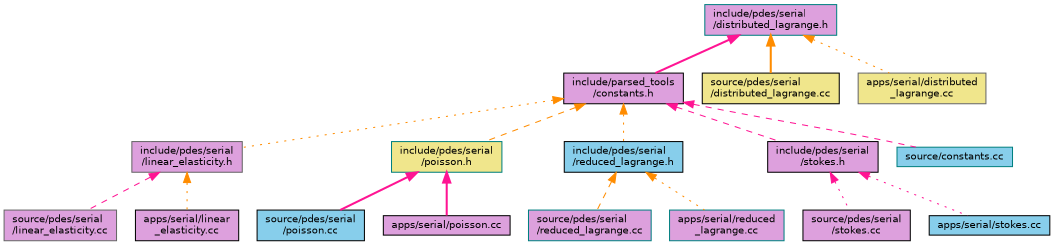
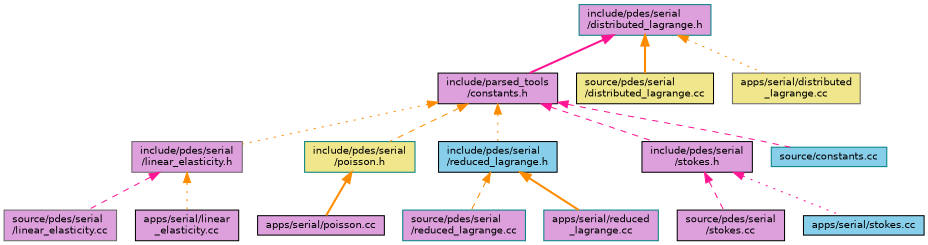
(680, 194) -> (554, 194)
(842, 196) -> (716, 196)
(447, 199) -> (336, 198)
(311, 225) -> none
